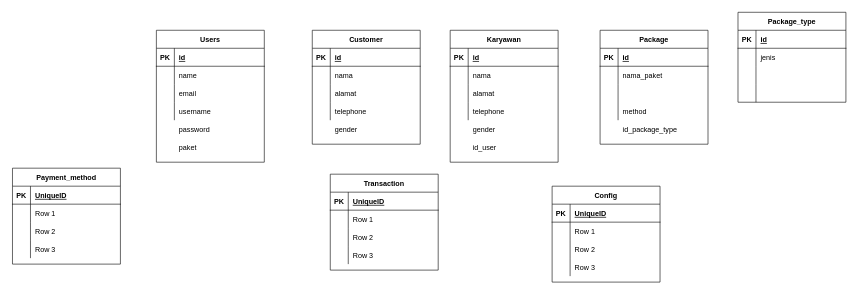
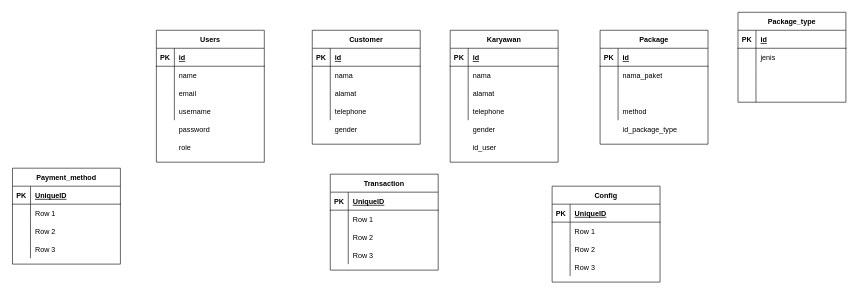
(189, 148) -> (186, 148)
